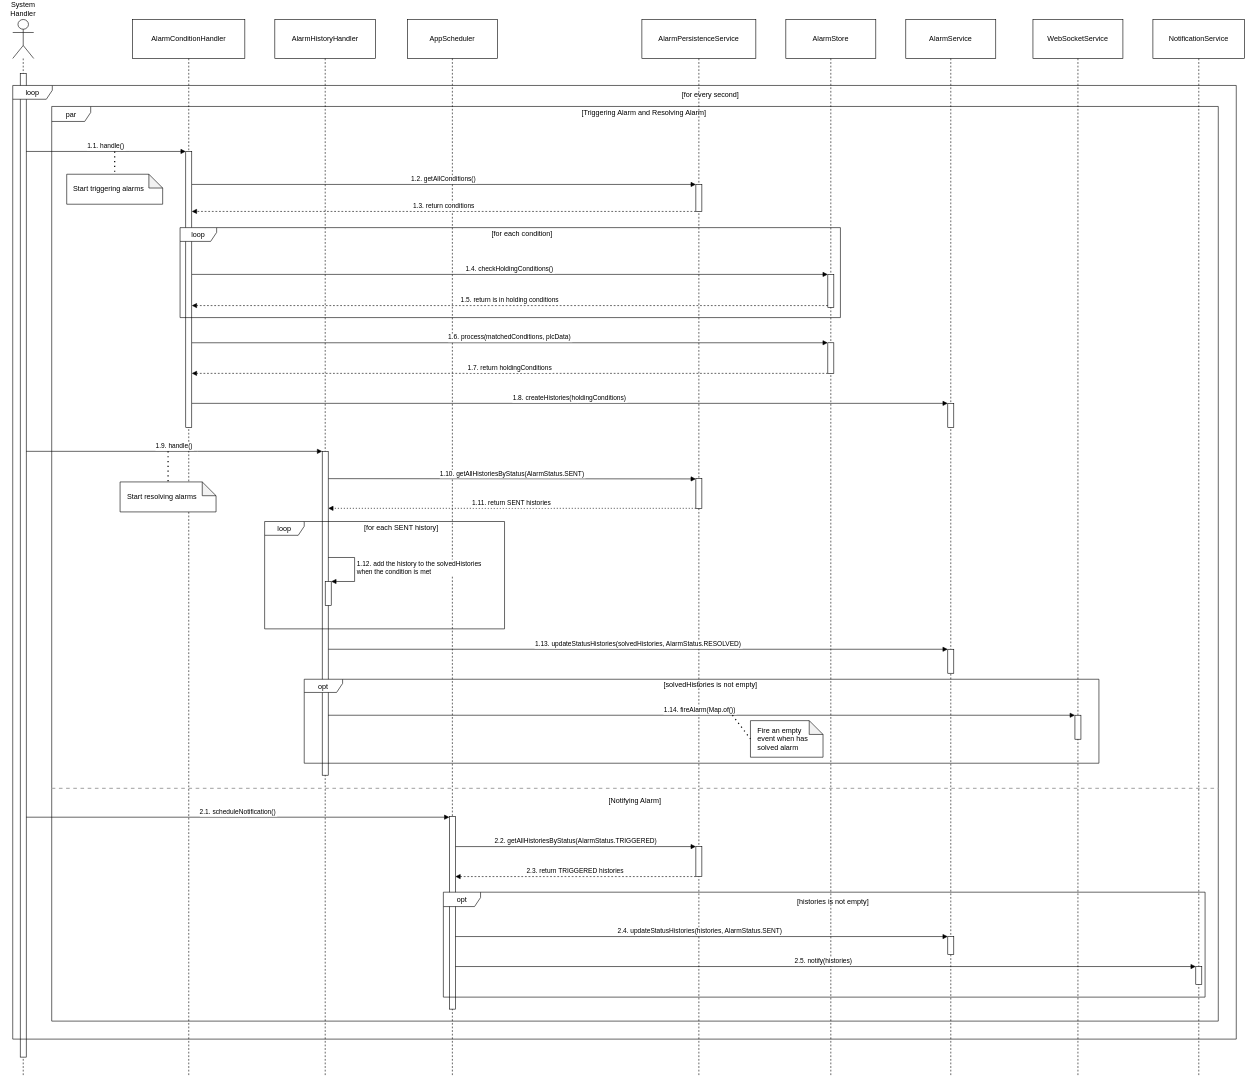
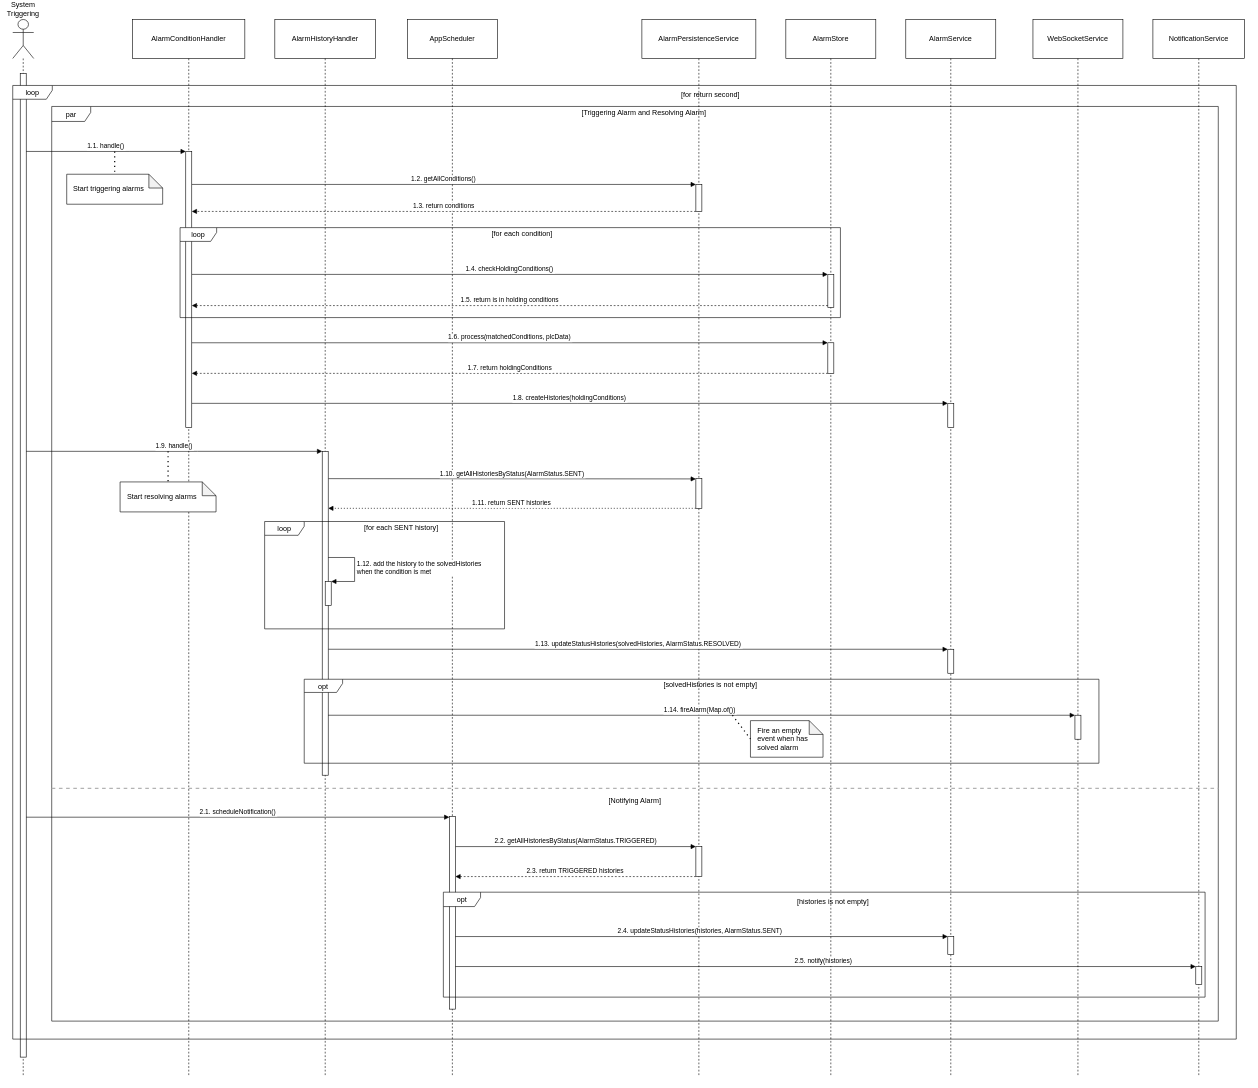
(23, 5) -> (23, 0)
(710, 95) -> (710, 95)
